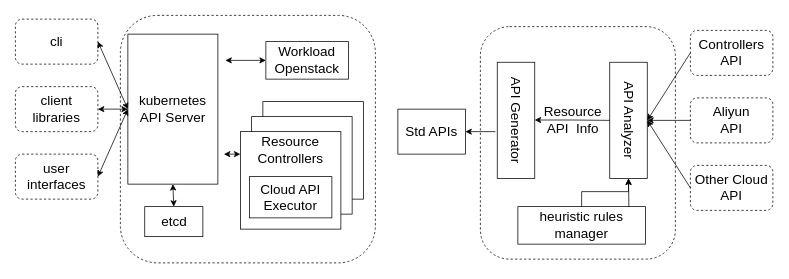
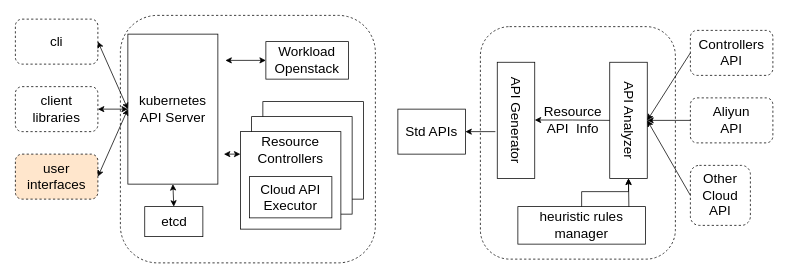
(57, 177) -> (57, 177)
(732, 188) -> (720, 195)
